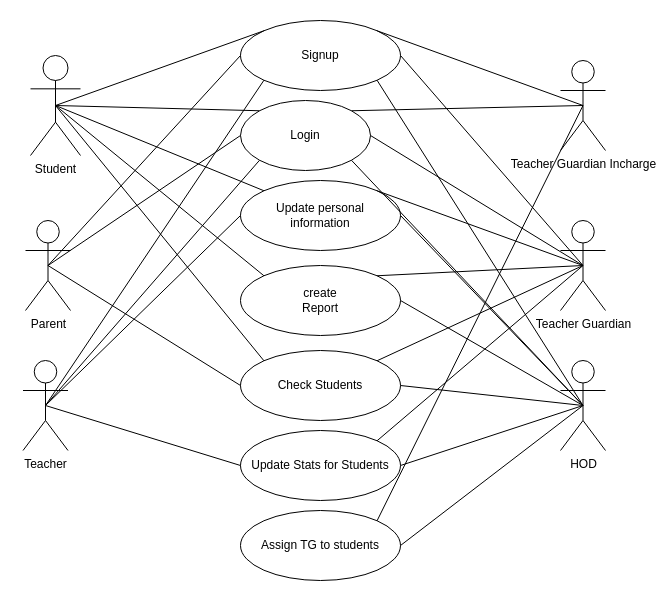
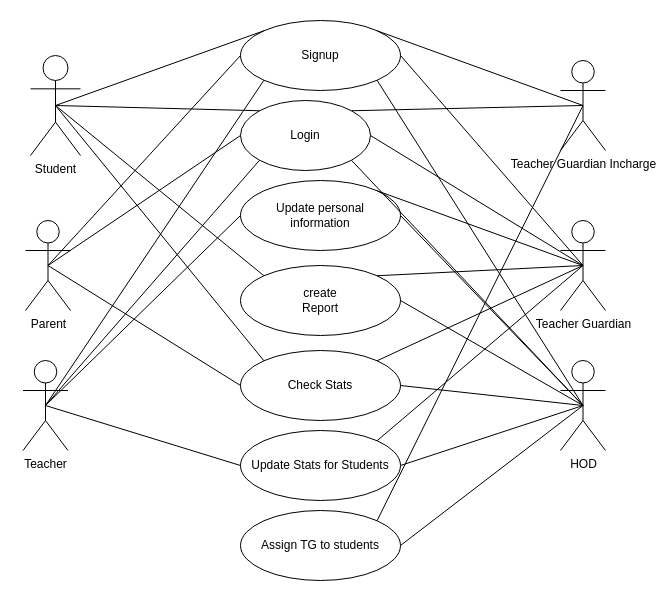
(163, 149) -> none
(321, 386) -> (321, 386)
